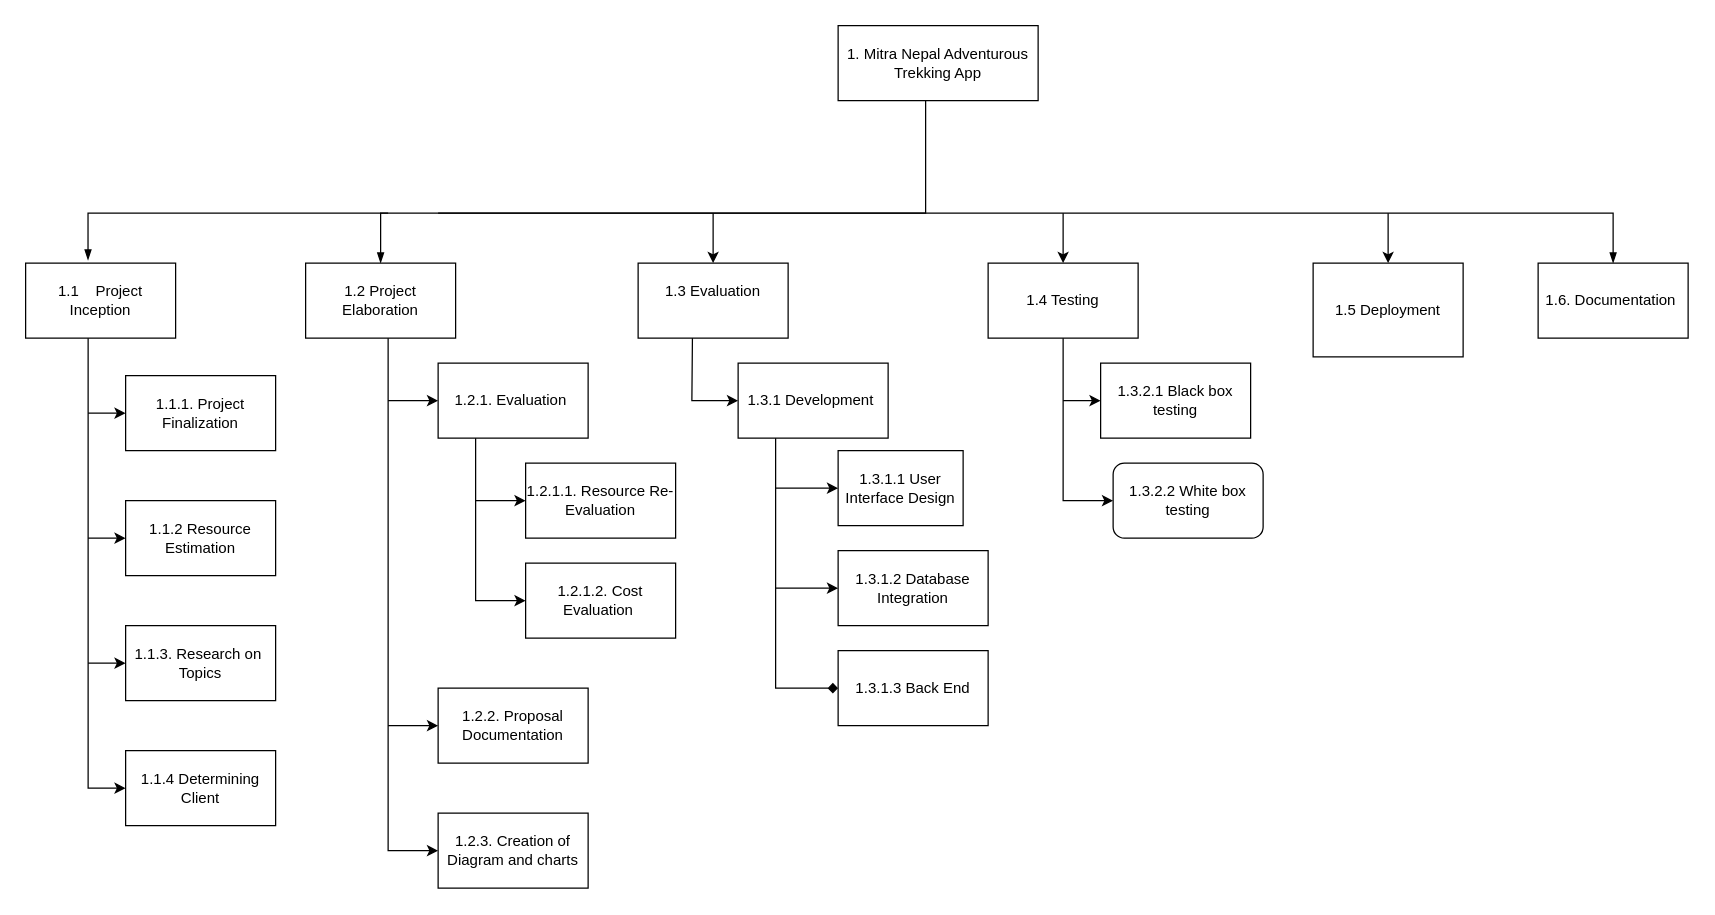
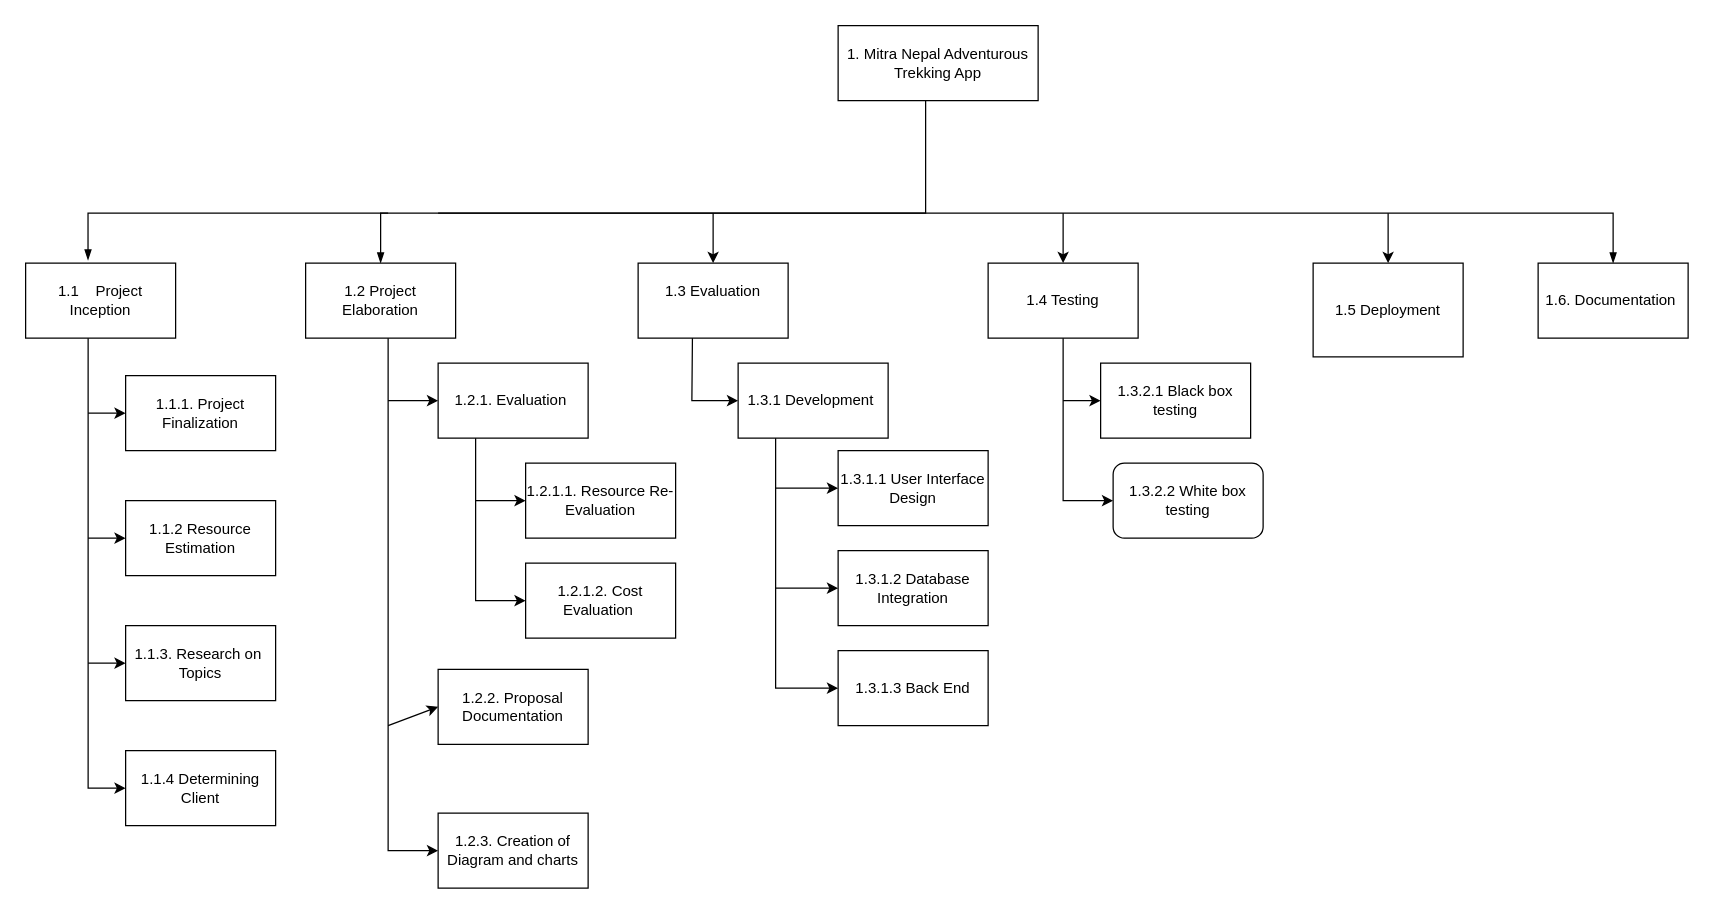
(901, 488) -> (913, 488)
(827, 688) -> (828, 688)
(513, 726) -> (513, 707)
